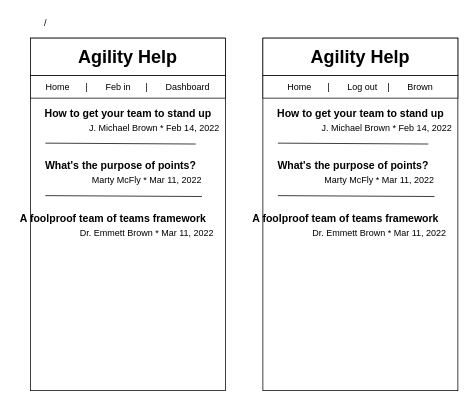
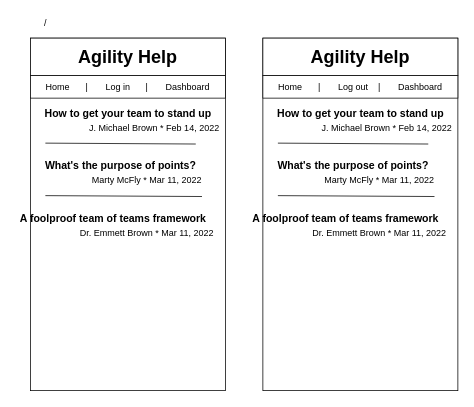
(128, 87) -> (128, 87)
(360, 87) -> (360, 87)
